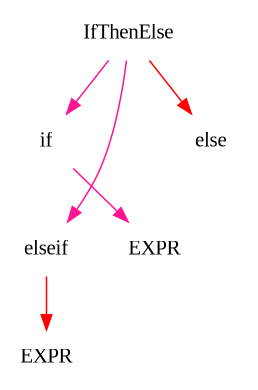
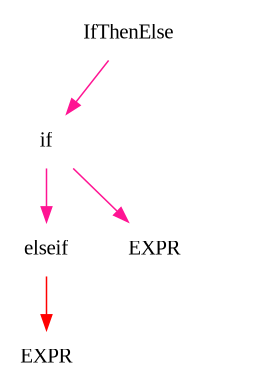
(111, 138) -> (46, 188)
(212, 141) -> none
